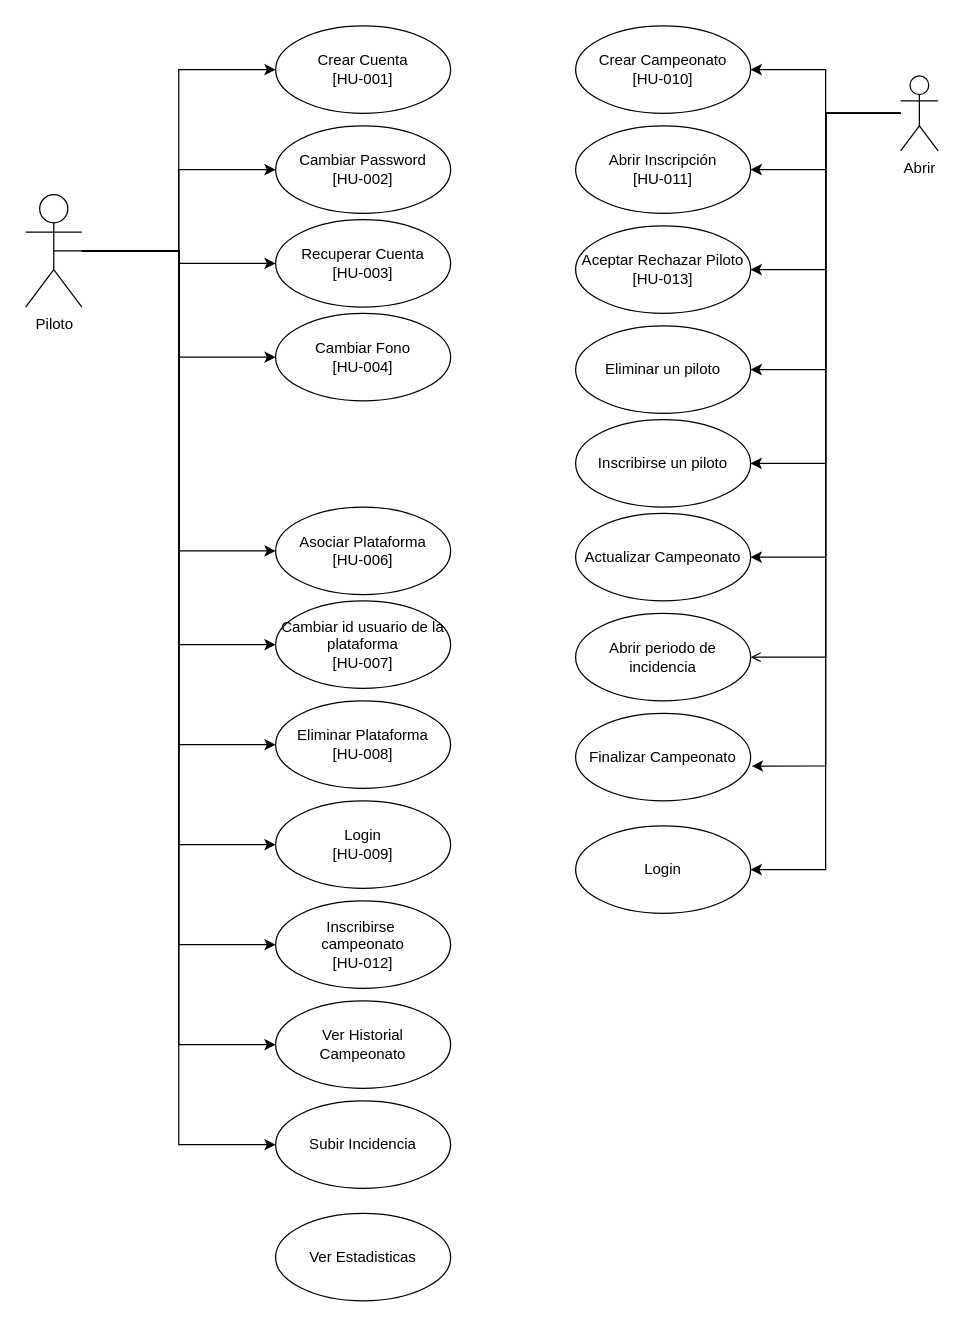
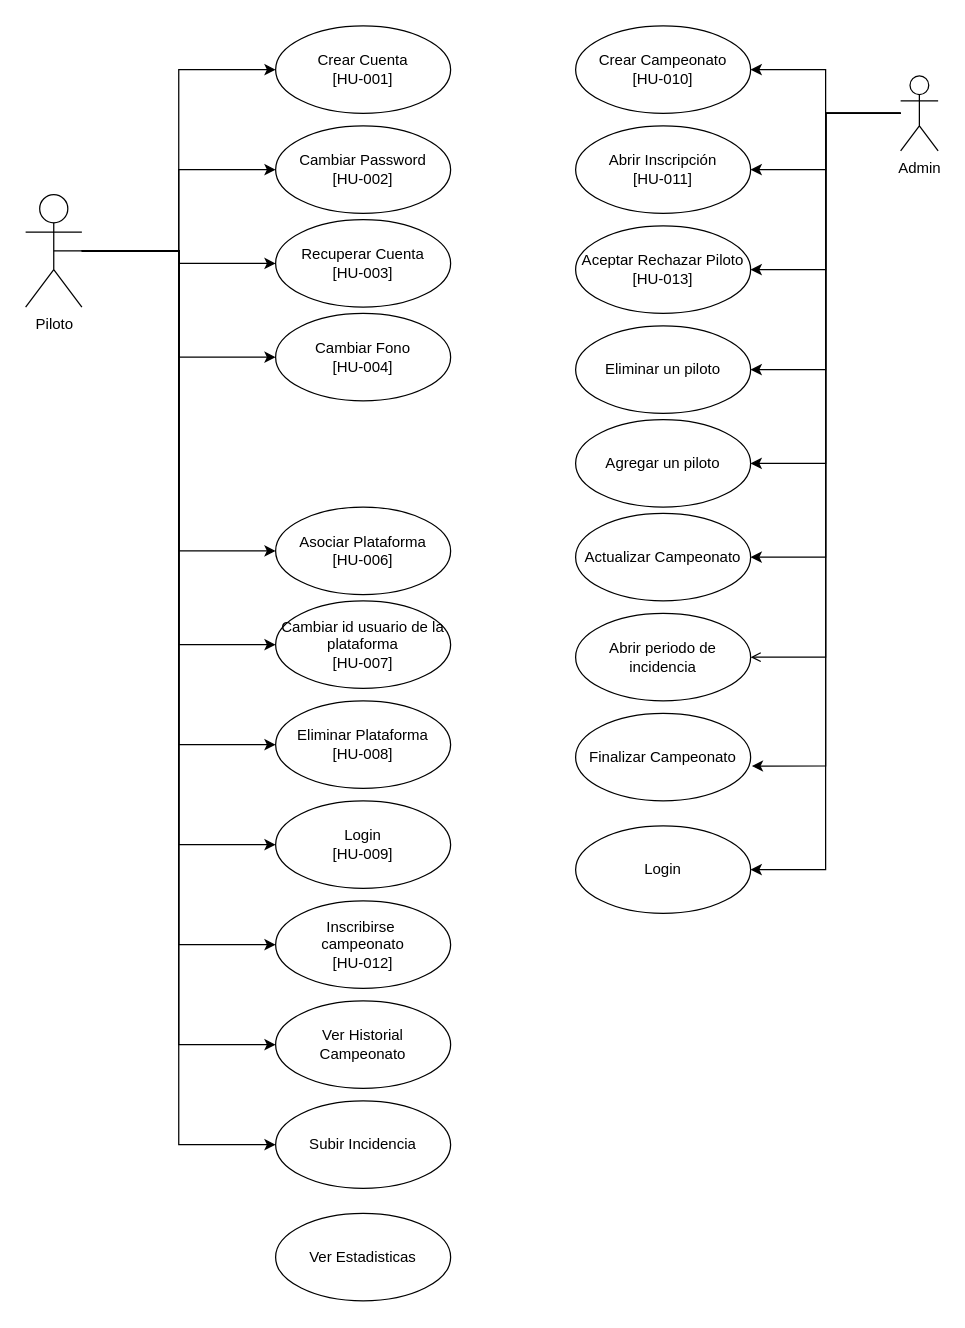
(920, 168) -> (920, 168)
(663, 463) -> (663, 463)
